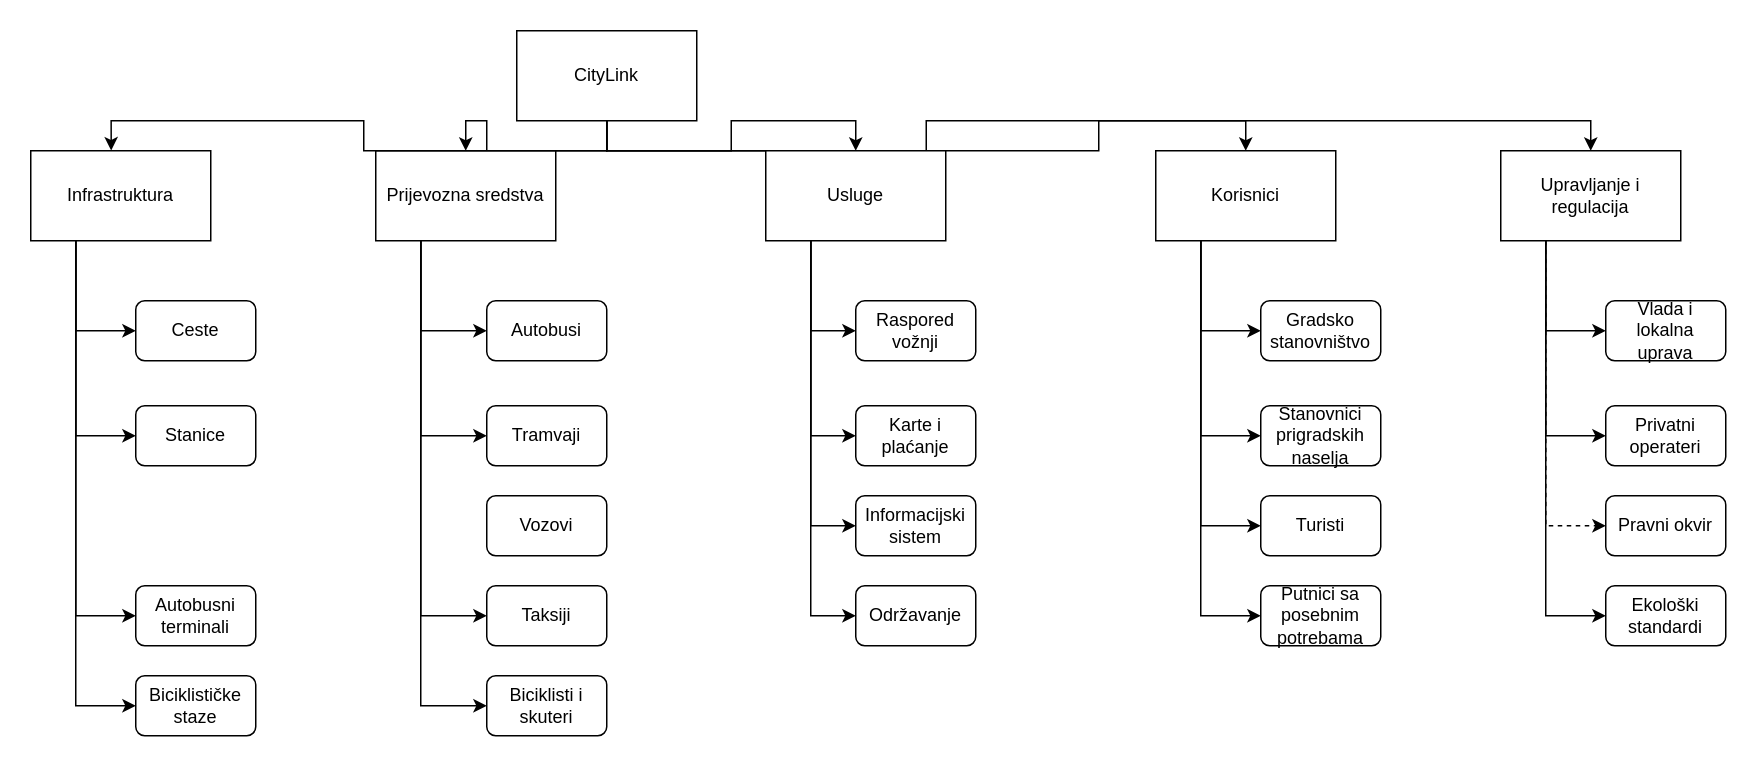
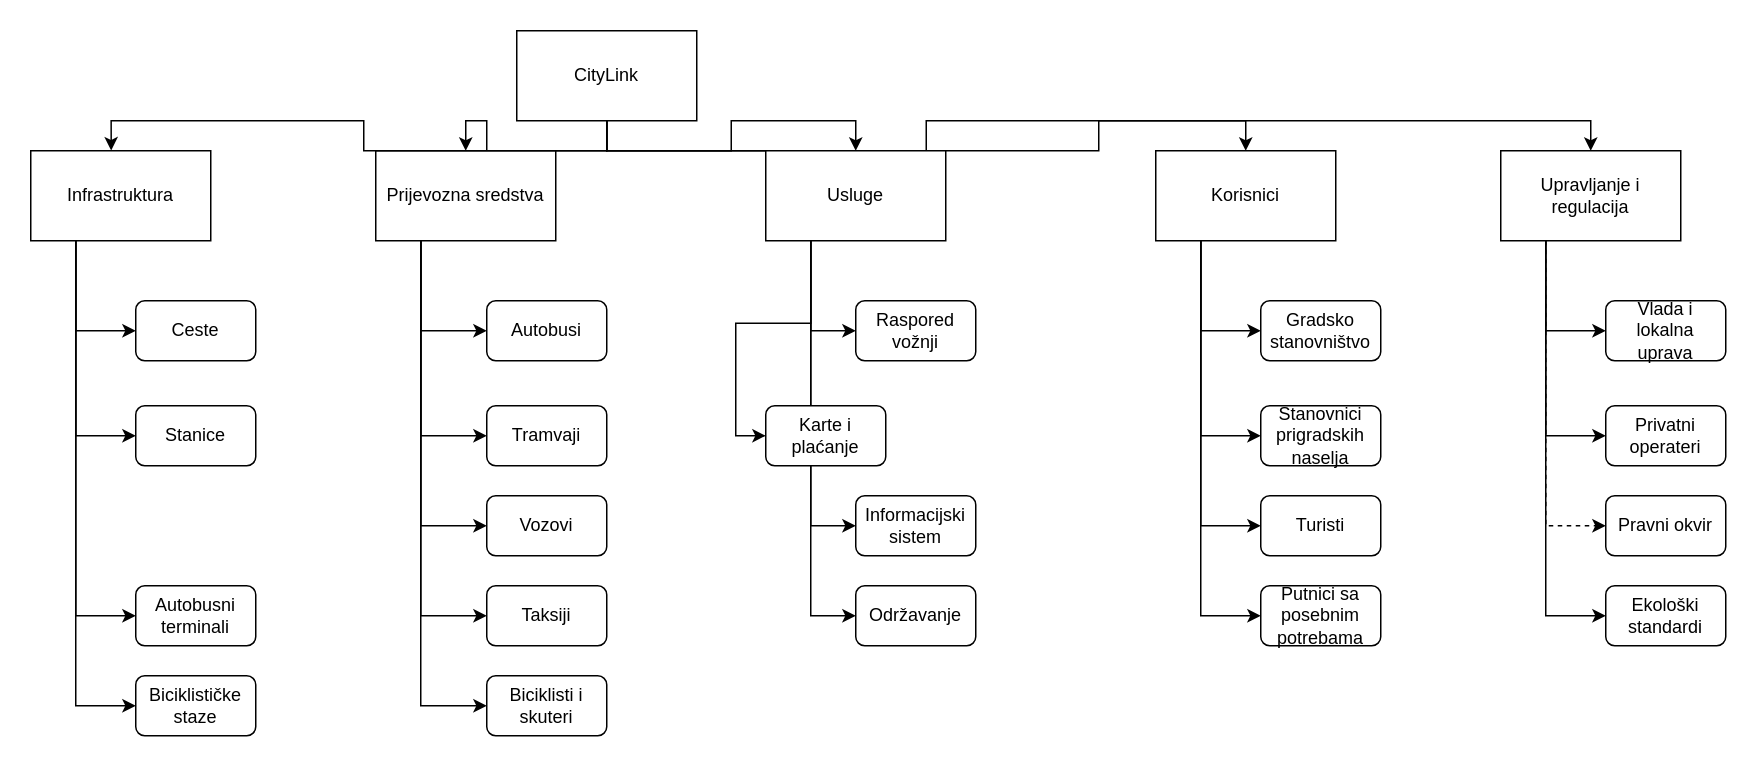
(916, 436) -> (826, 436)
none -> (450, 526)
